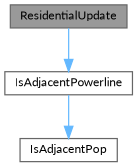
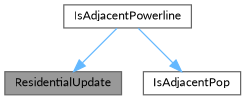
(69, 44) -> (100, 46)
